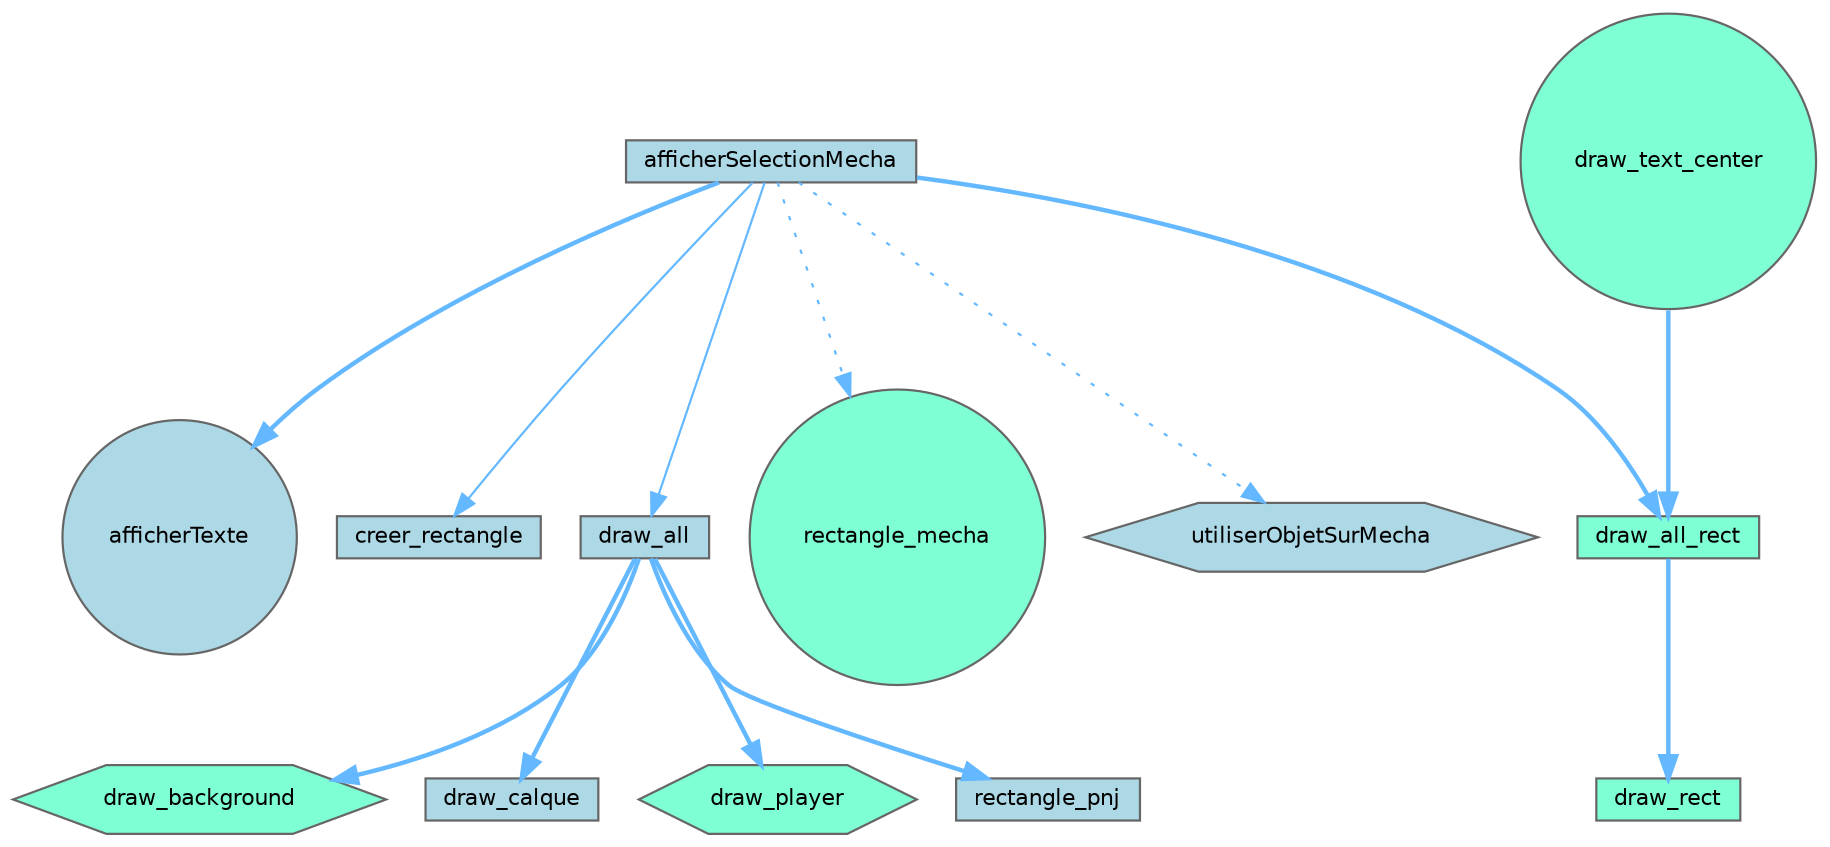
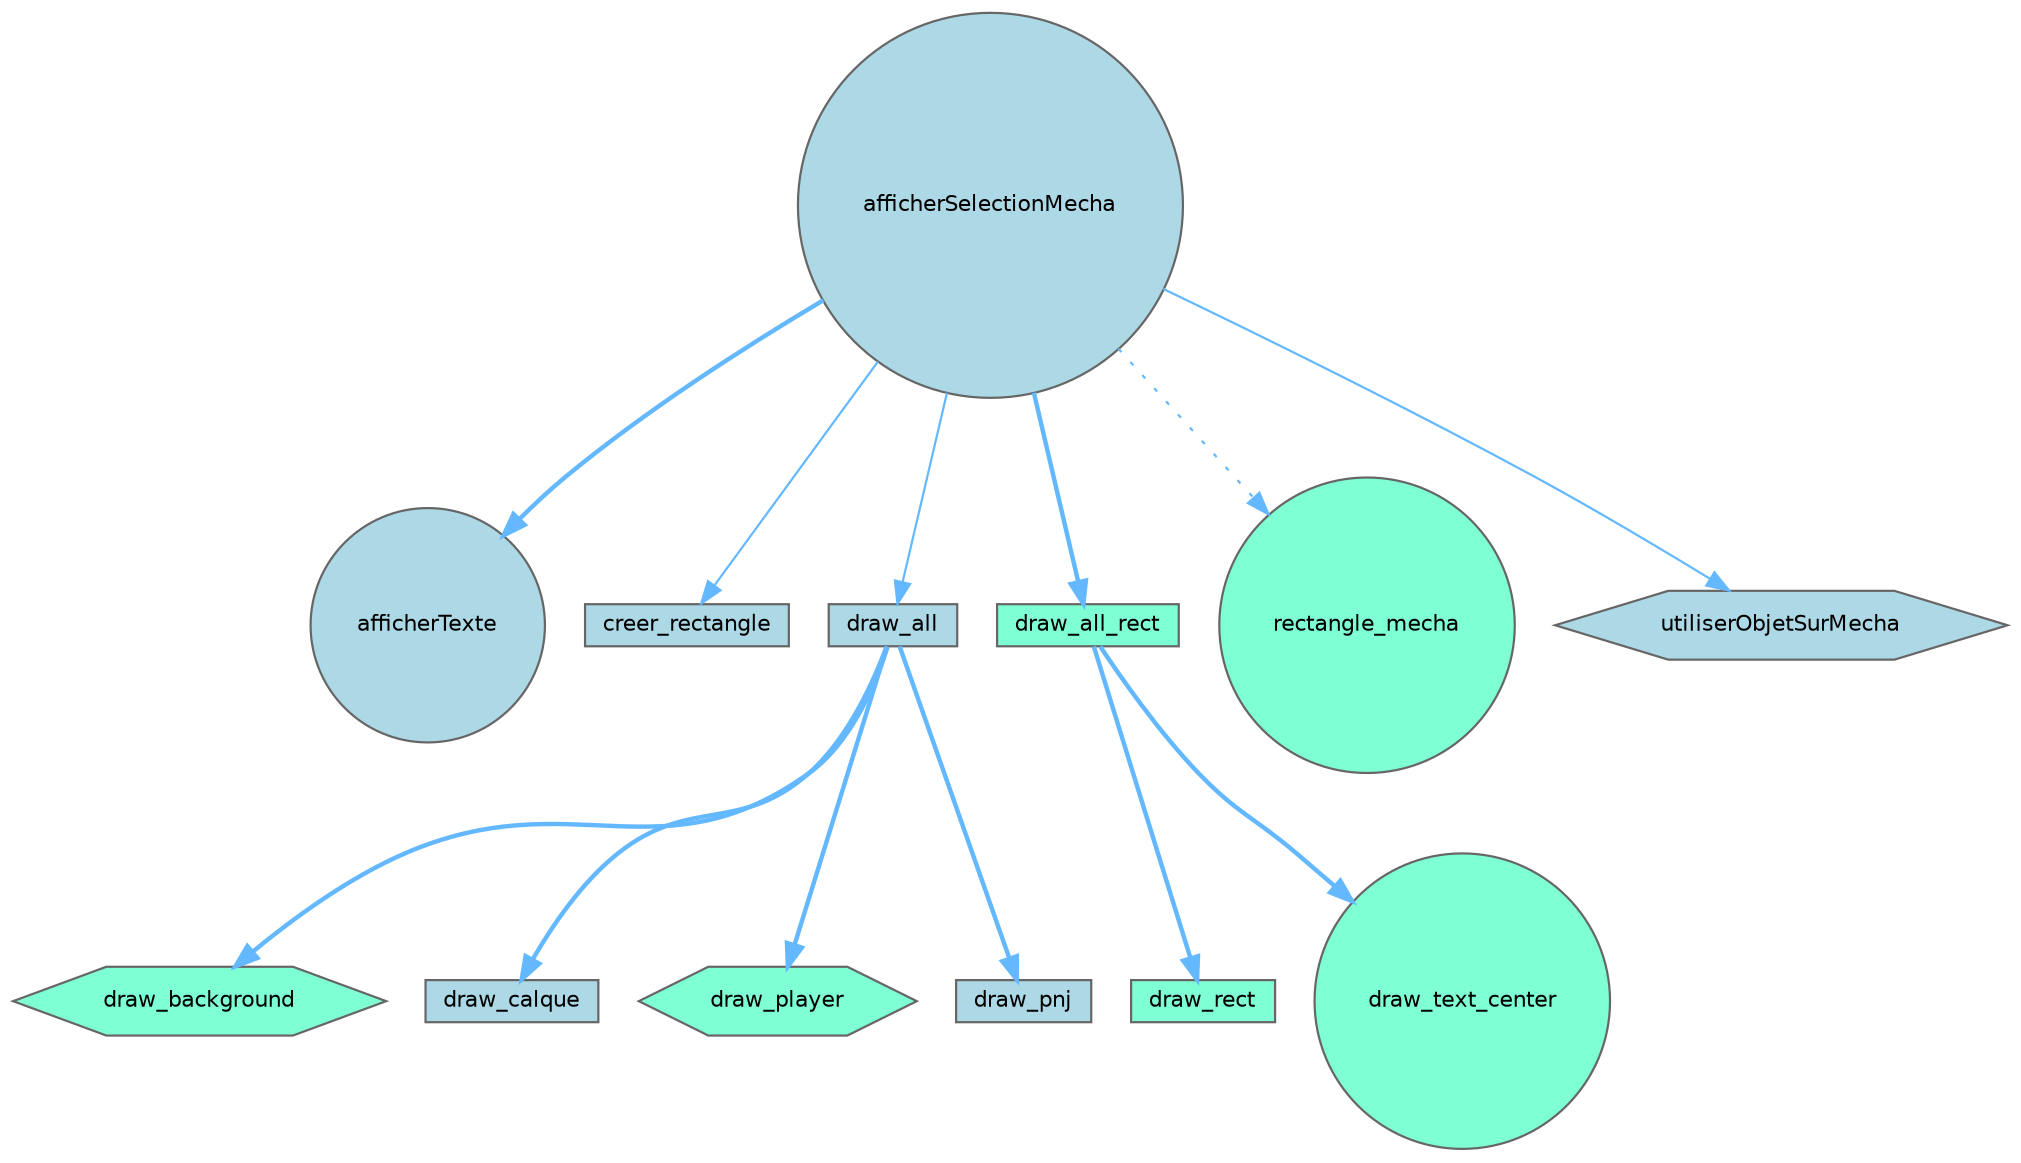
(771, 161) -> (990, 205)
(1022, 336) -> (1441, 427)
(1668, 402) -> (1204, 779)
(1048, 799) -> (1024, 1001)
